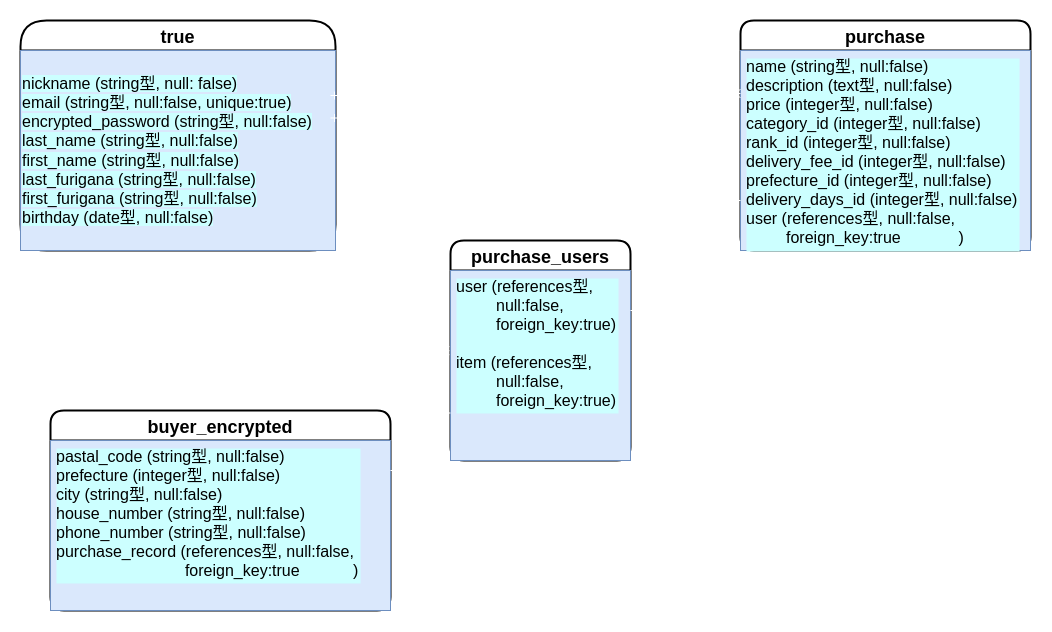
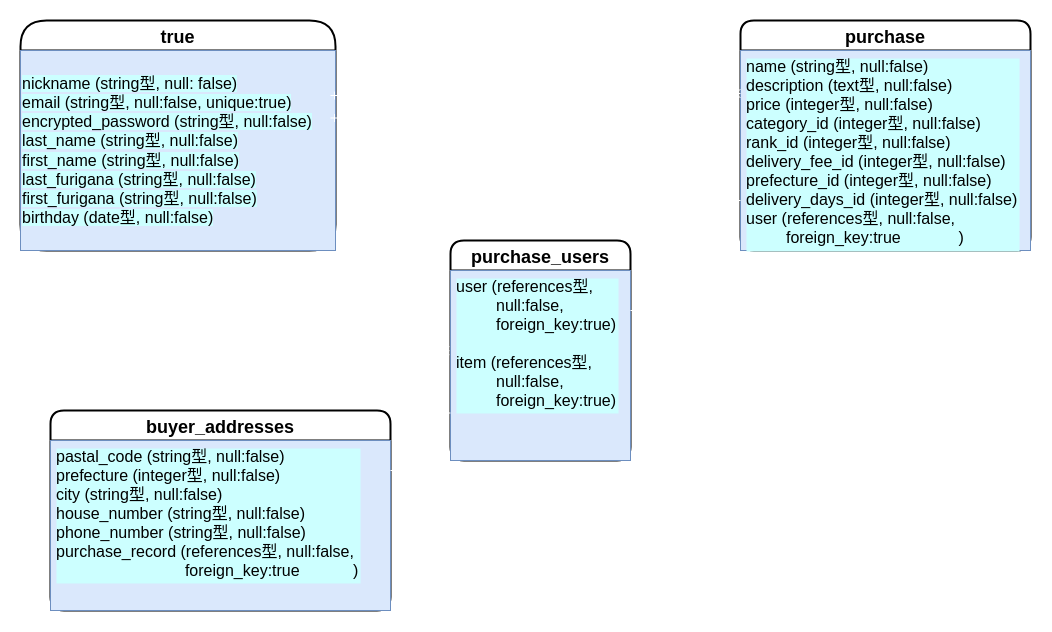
(220, 427) -> (220, 427)
